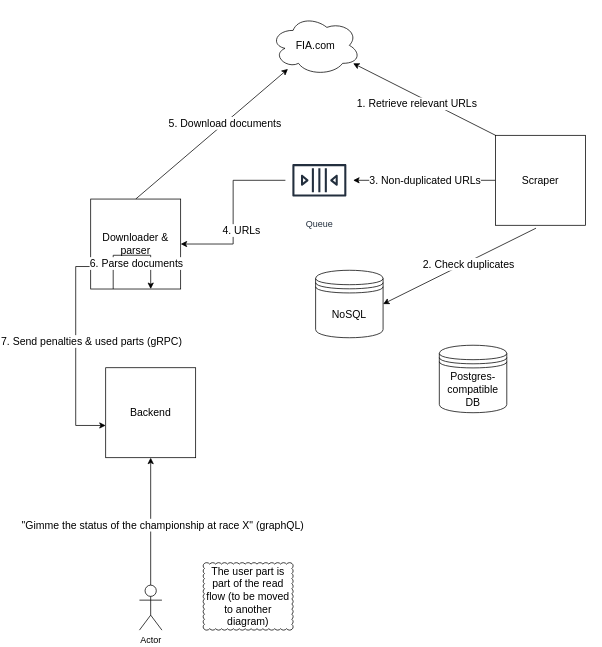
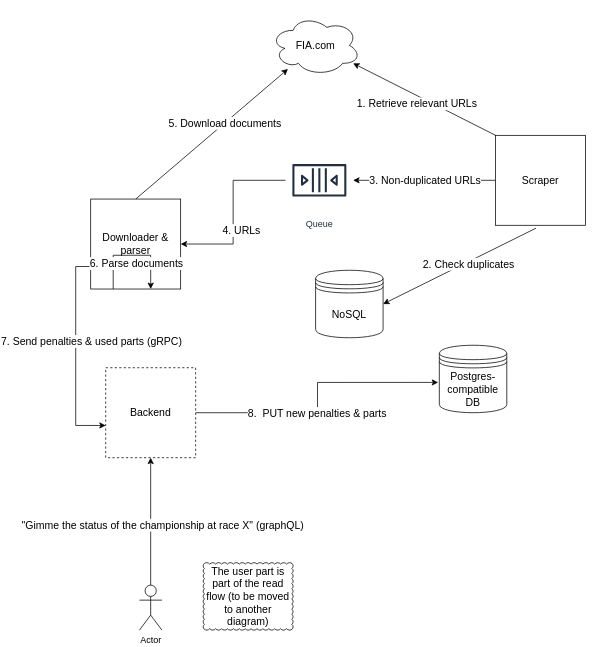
none -> (317, 401)
(150, 413) -> (150, 413)
